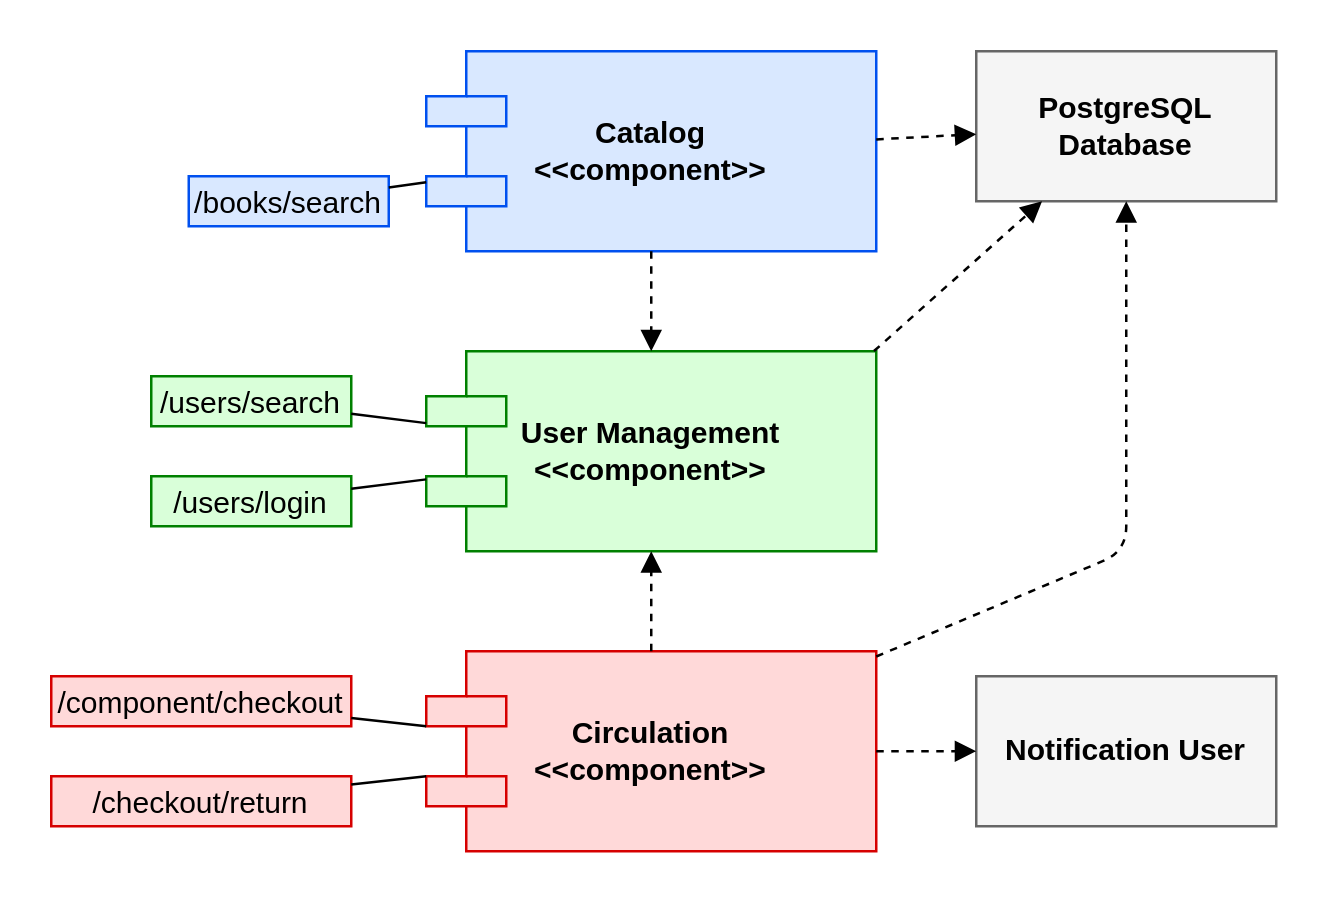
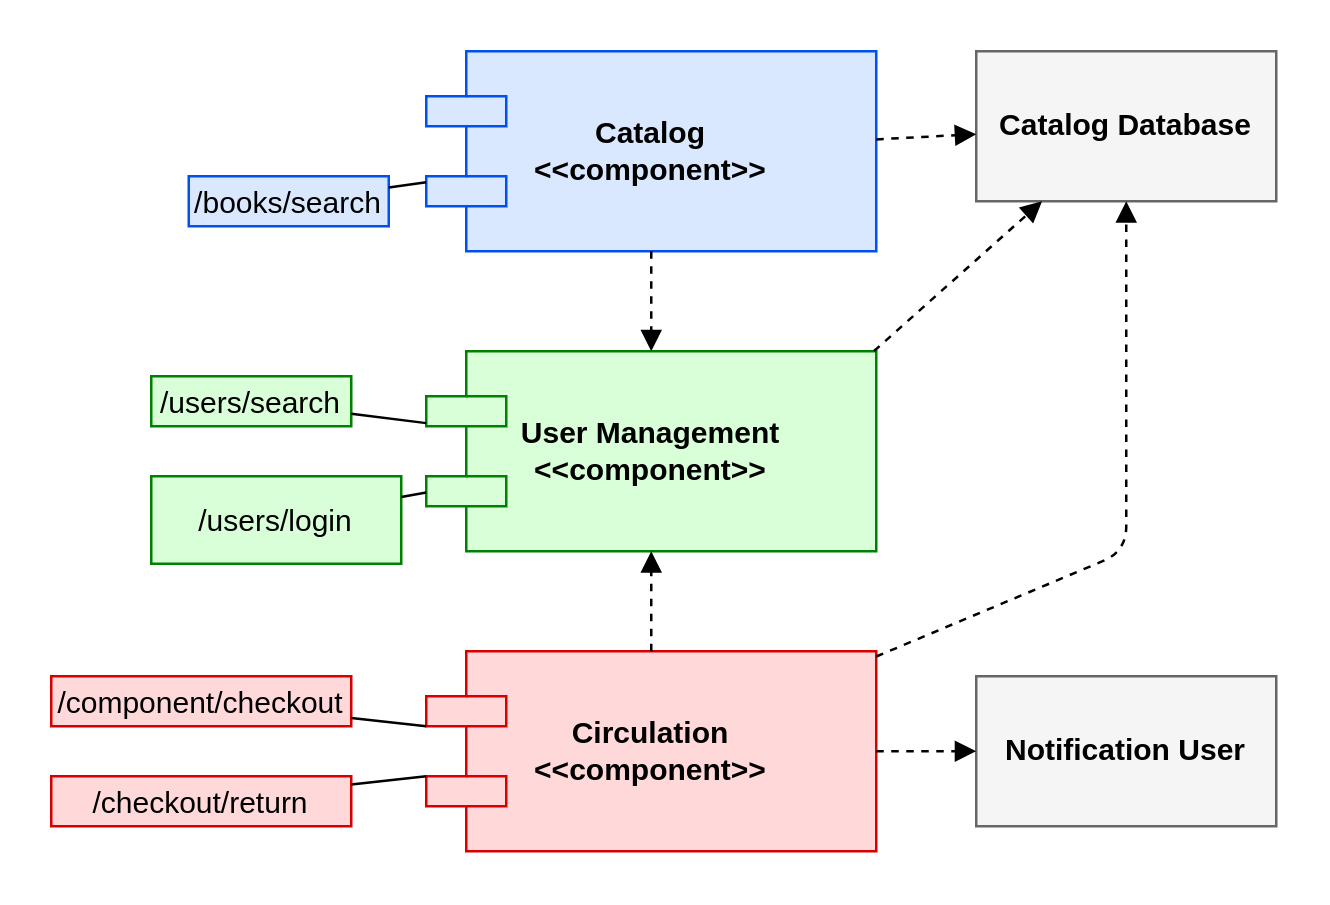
(1126, 126) -> (1126, 126)
(251, 501) -> (276, 520)
